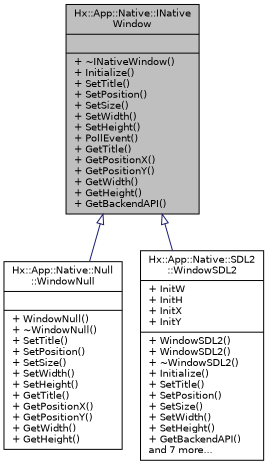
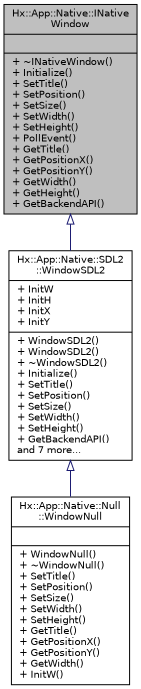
(95, 243) -> (71, 484)
(46, 439) -> (42, 675)
